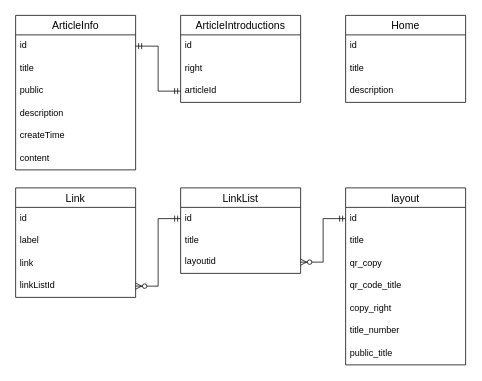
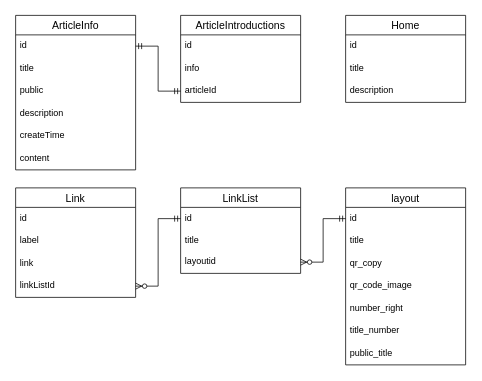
(196, 68) -> (193, 68)
(380, 285) -> (381, 285)
(374, 308) -> (379, 308)
